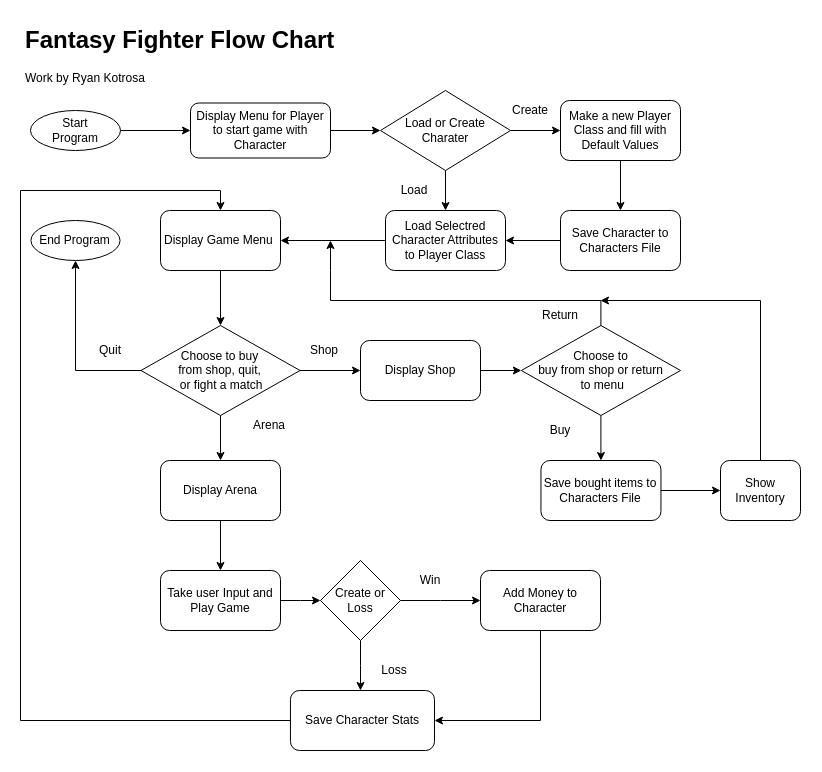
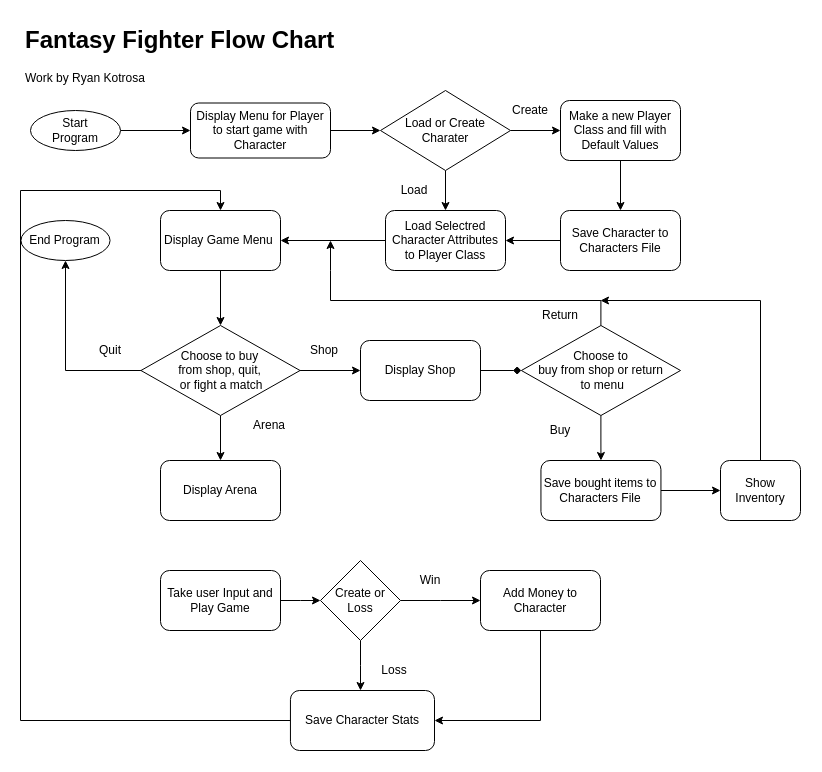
(76, 241) -> (66, 241)
(513, 371) -> (512, 371)
(221, 542) -> none
